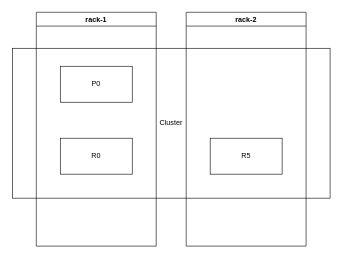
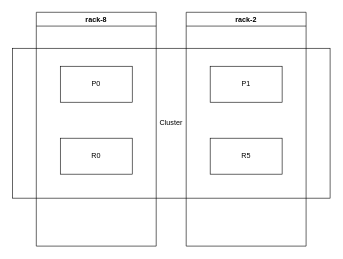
(96, 20) -> (96, 20)
none -> (246, 84)
